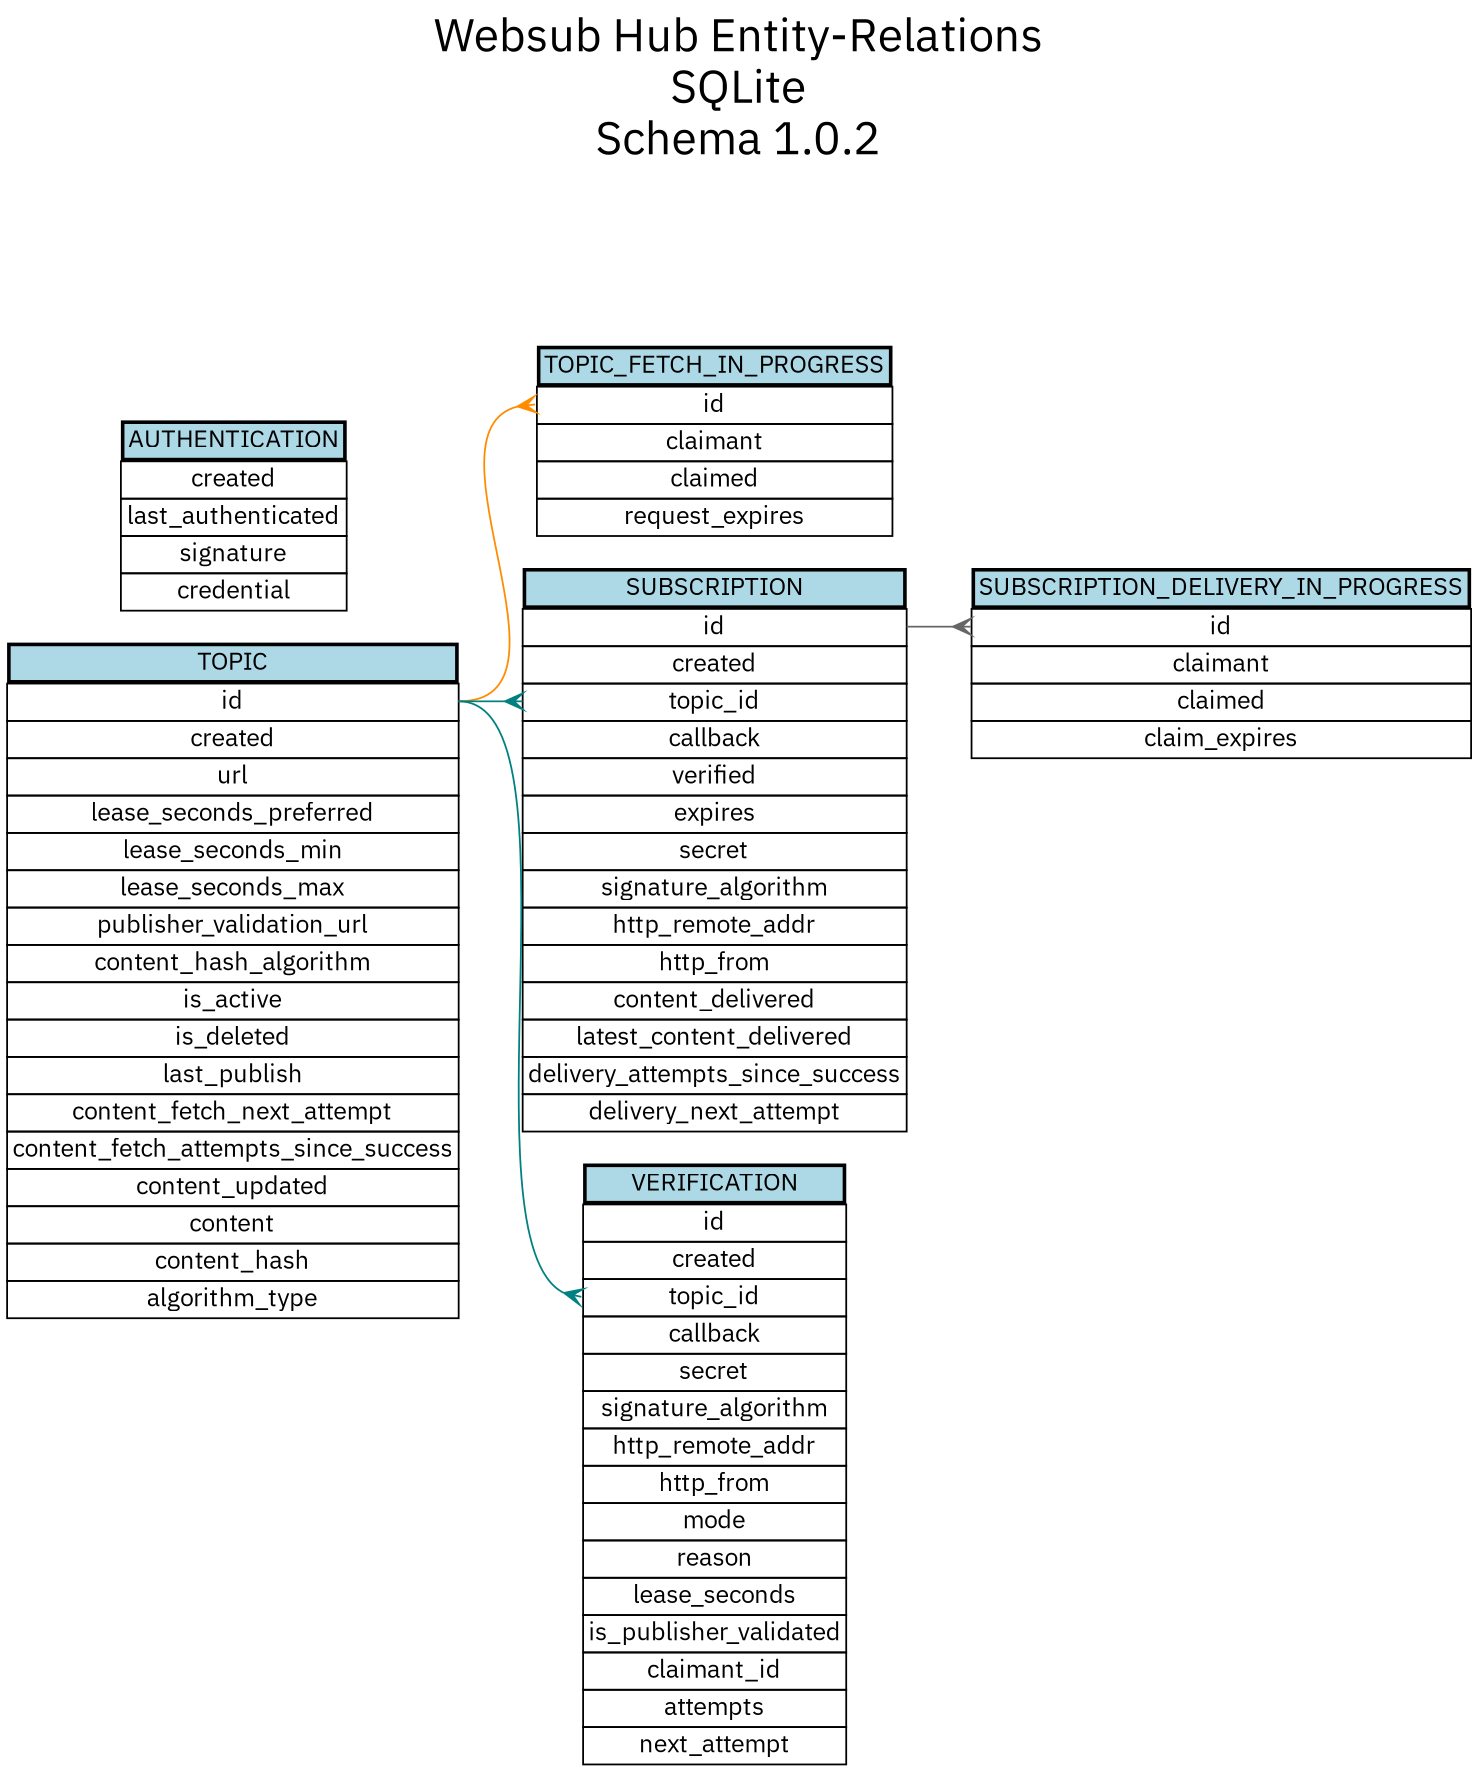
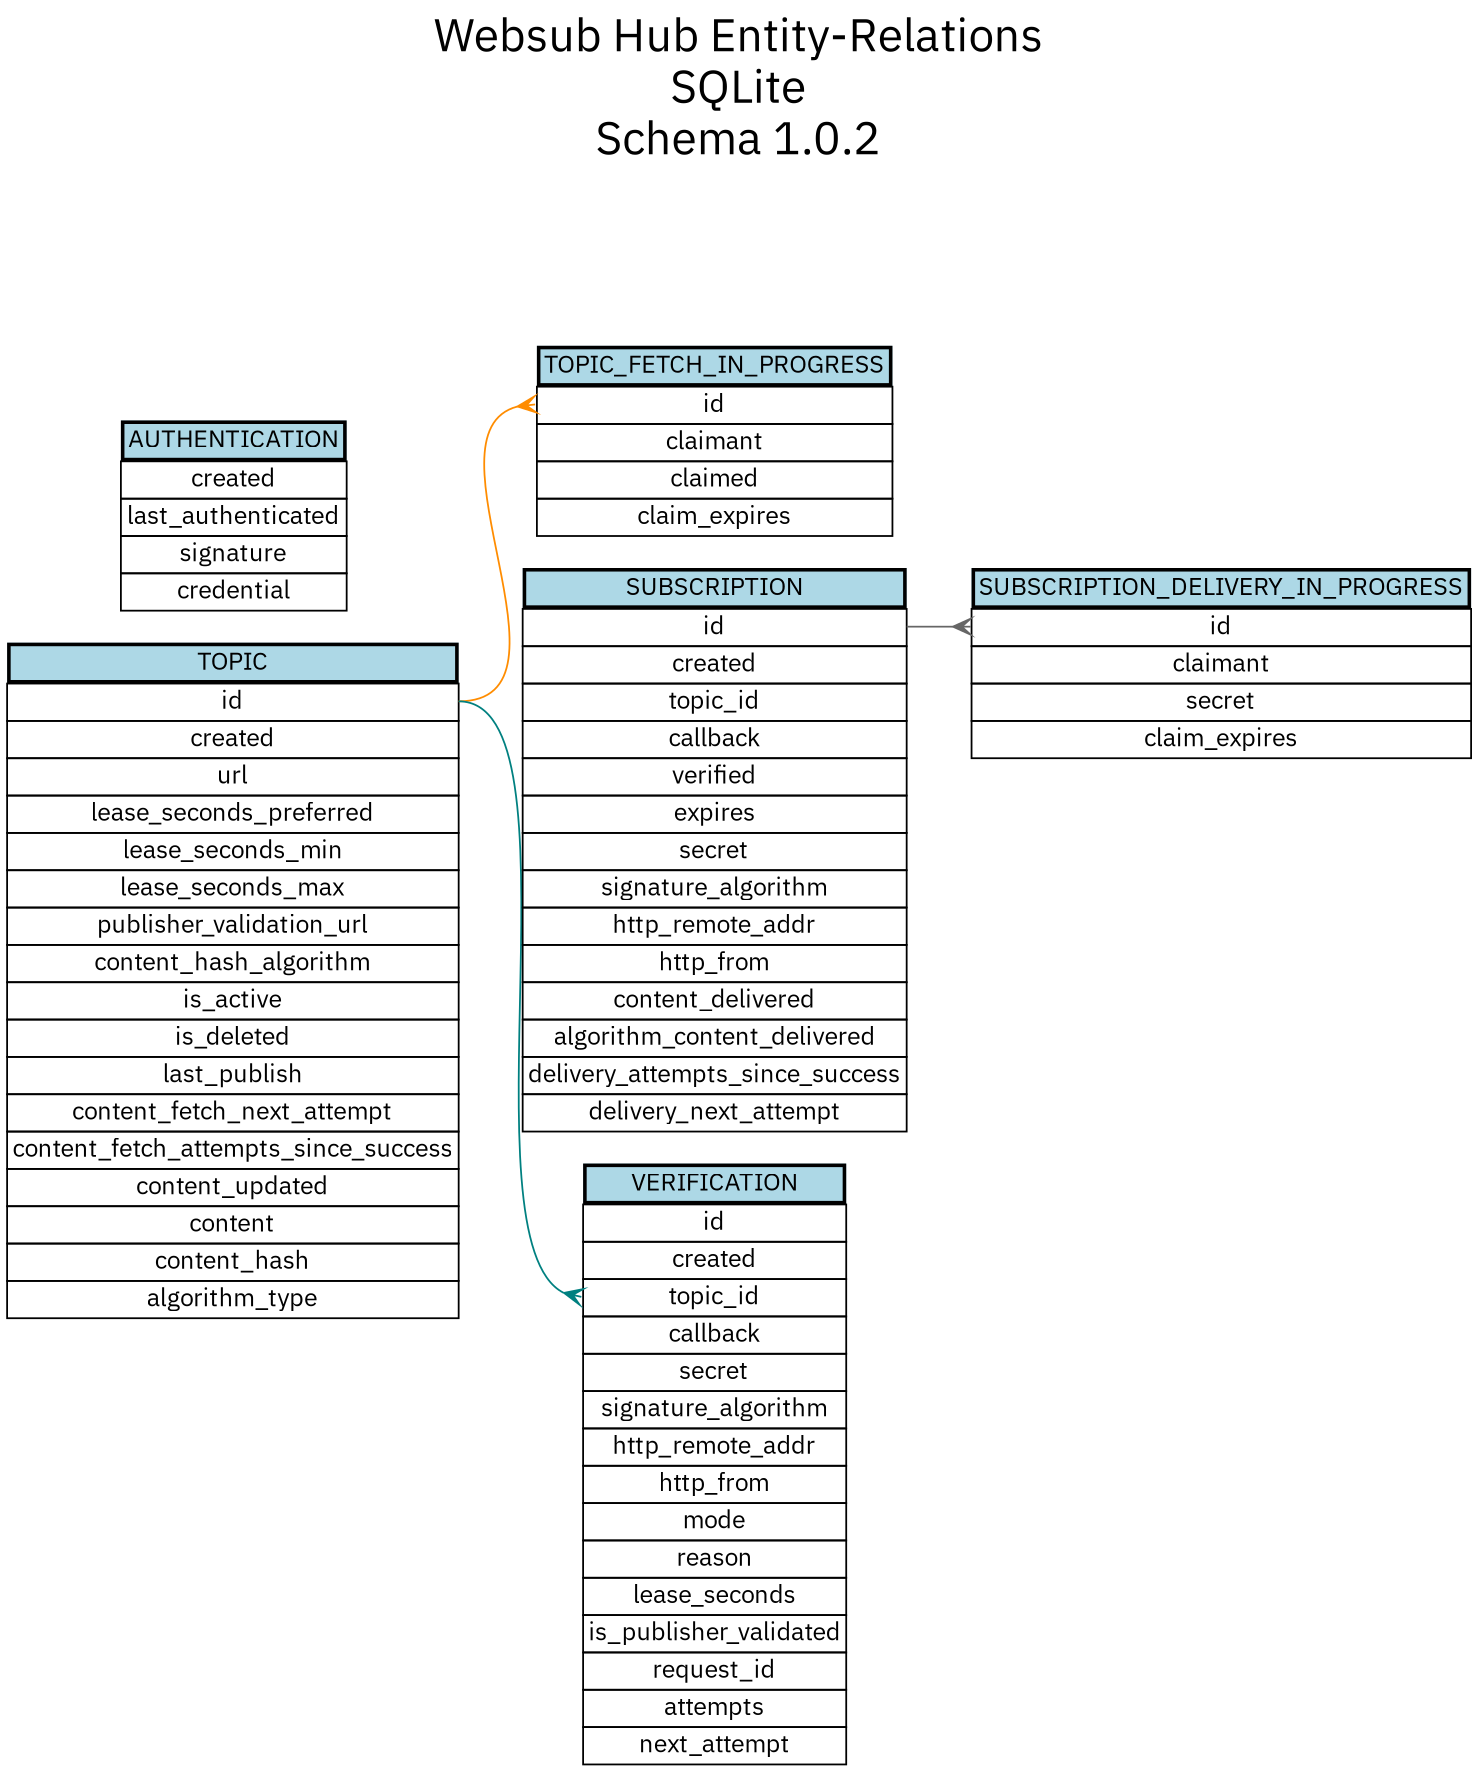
(715, 516) -> (715, 516)
(493, 701) -> none
(1221, 701) -> (1221, 701)
(715, 1037) -> (715, 1037)
(715, 1670) -> (715, 1670)
